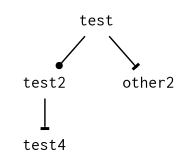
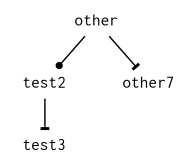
(97, 21) -> (97, 21)
(149, 83) -> (149, 83)
(45, 146) -> (45, 146)
